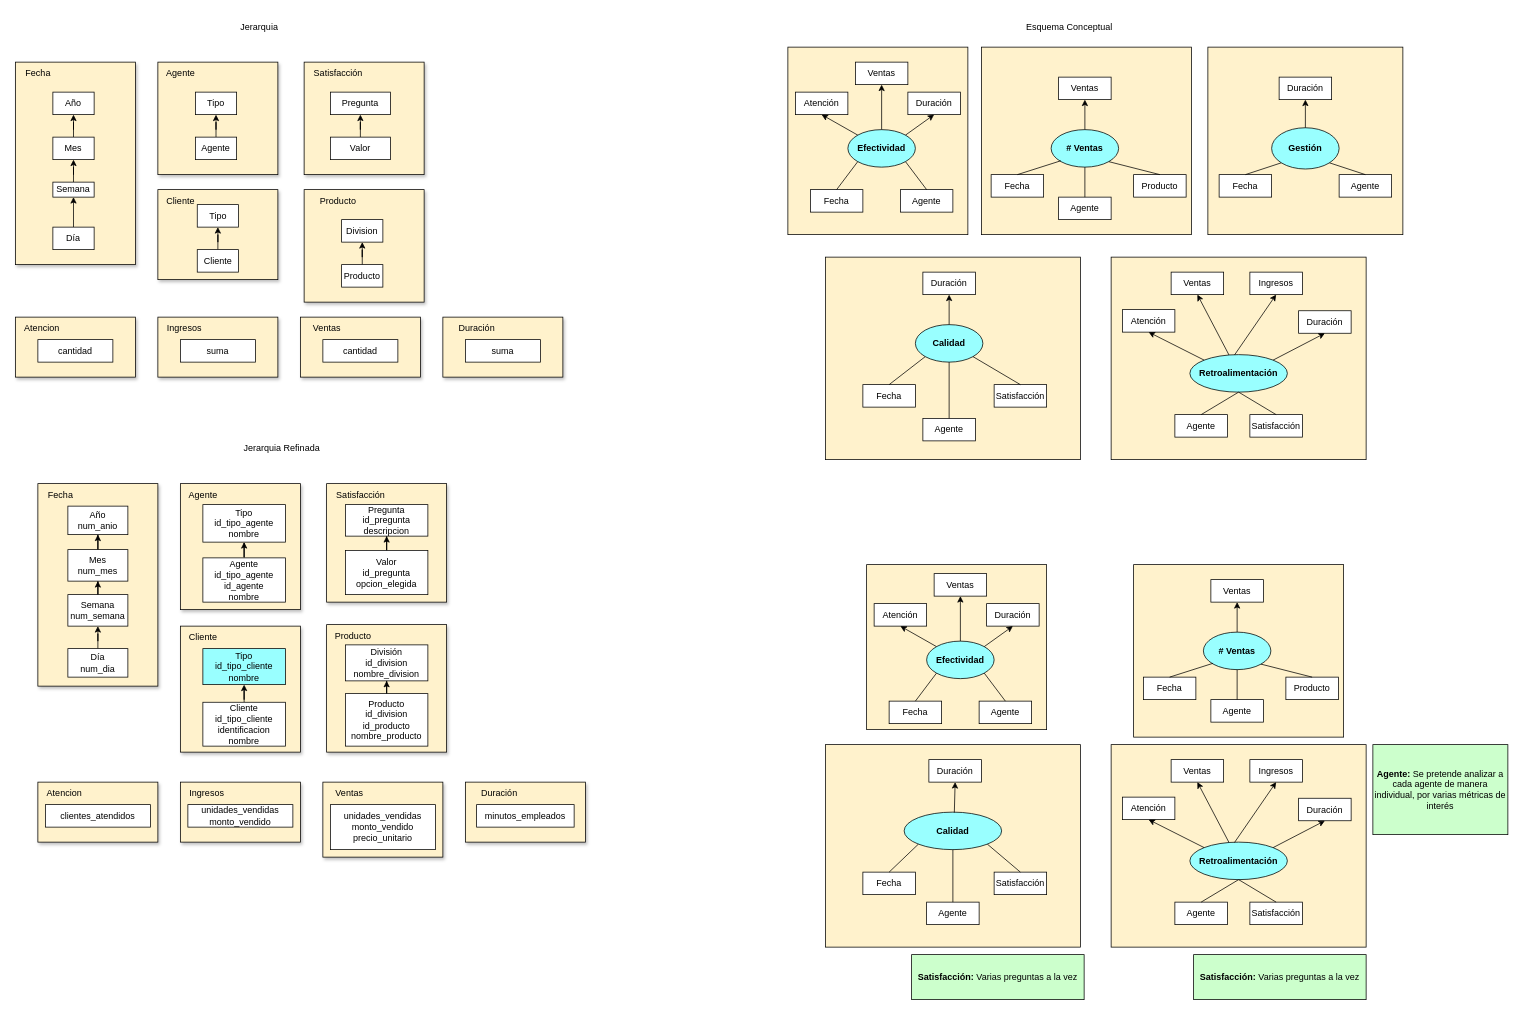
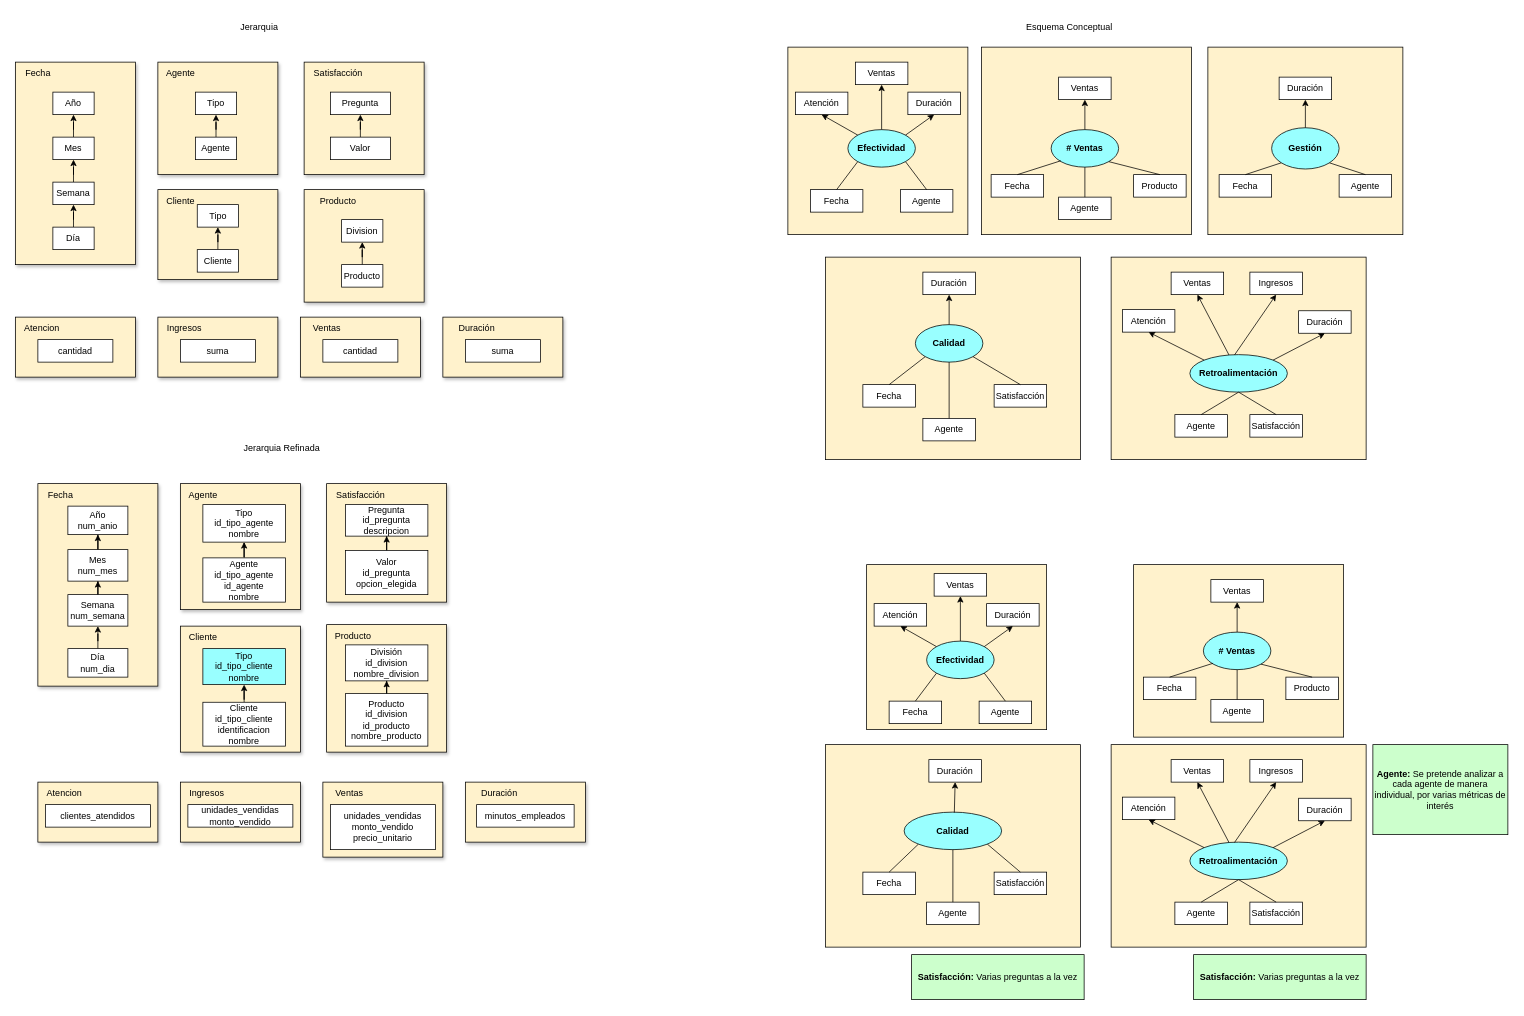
(74, 189) -> (74, 193)
